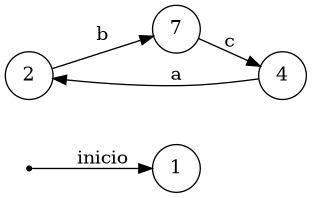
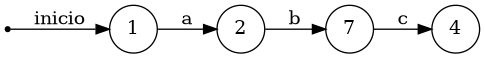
(163, 86) -> (181, 29)
